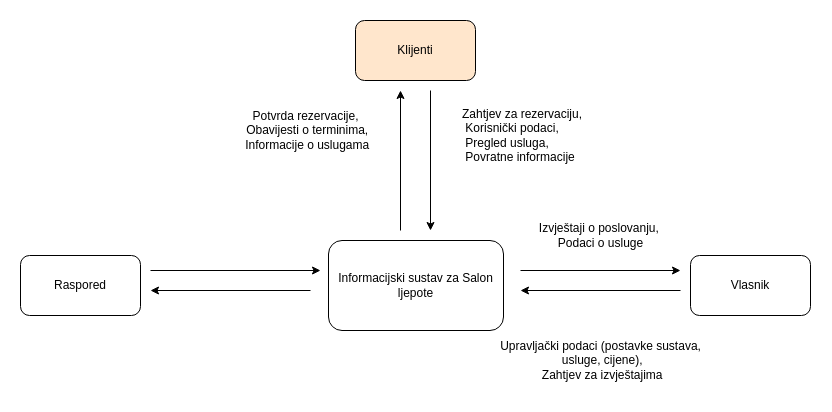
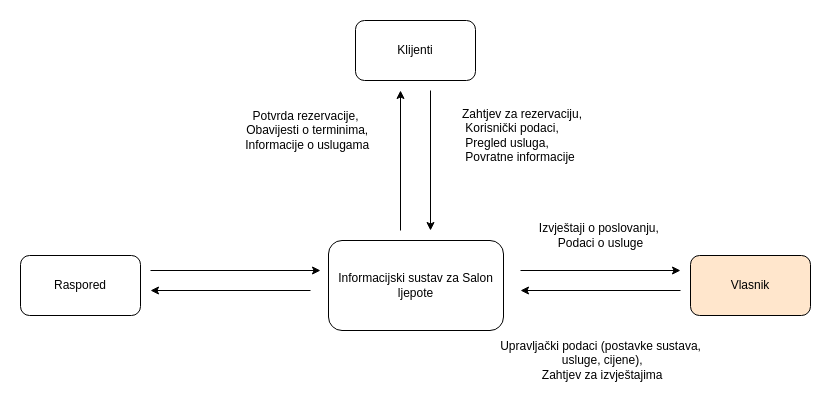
(416, 51) -> (416, 51)
(751, 286) -> (751, 286)
